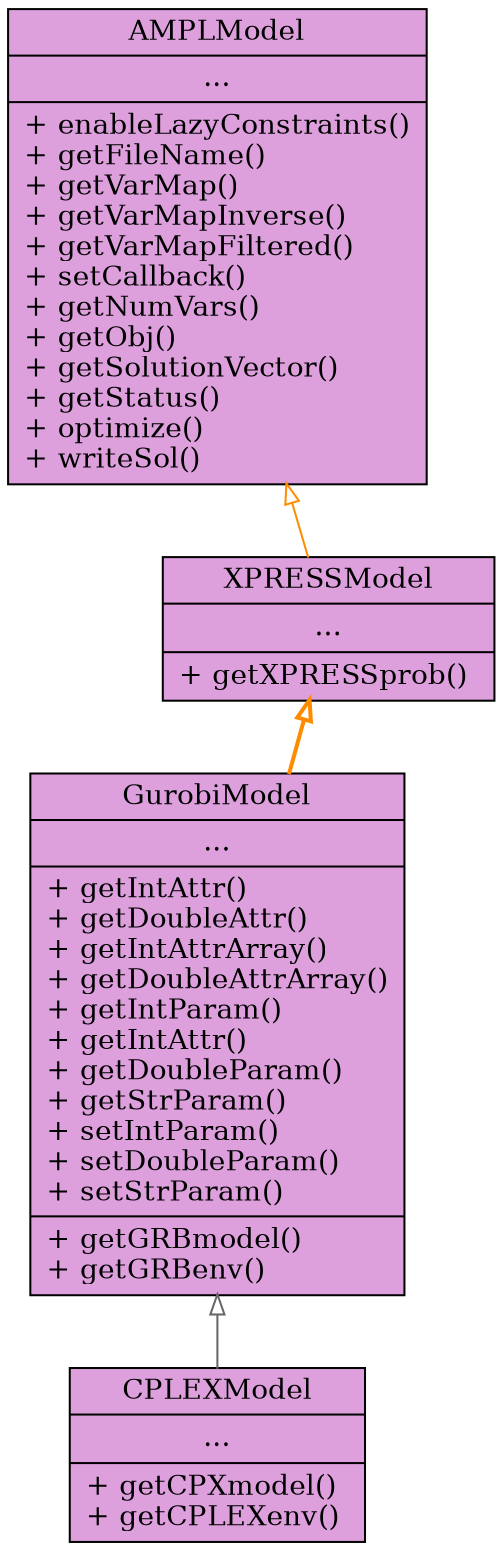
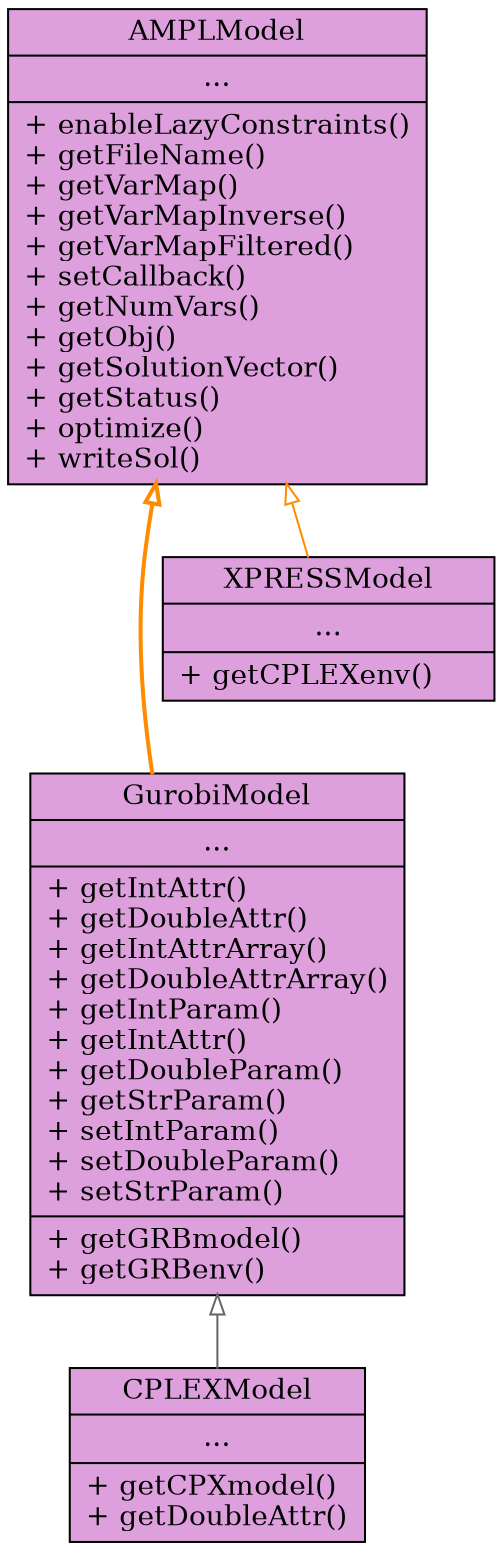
(329, 675) -> (310, 675)
(296, 747) -> (141, 639)
(213, 1517) -> (217, 1517)
